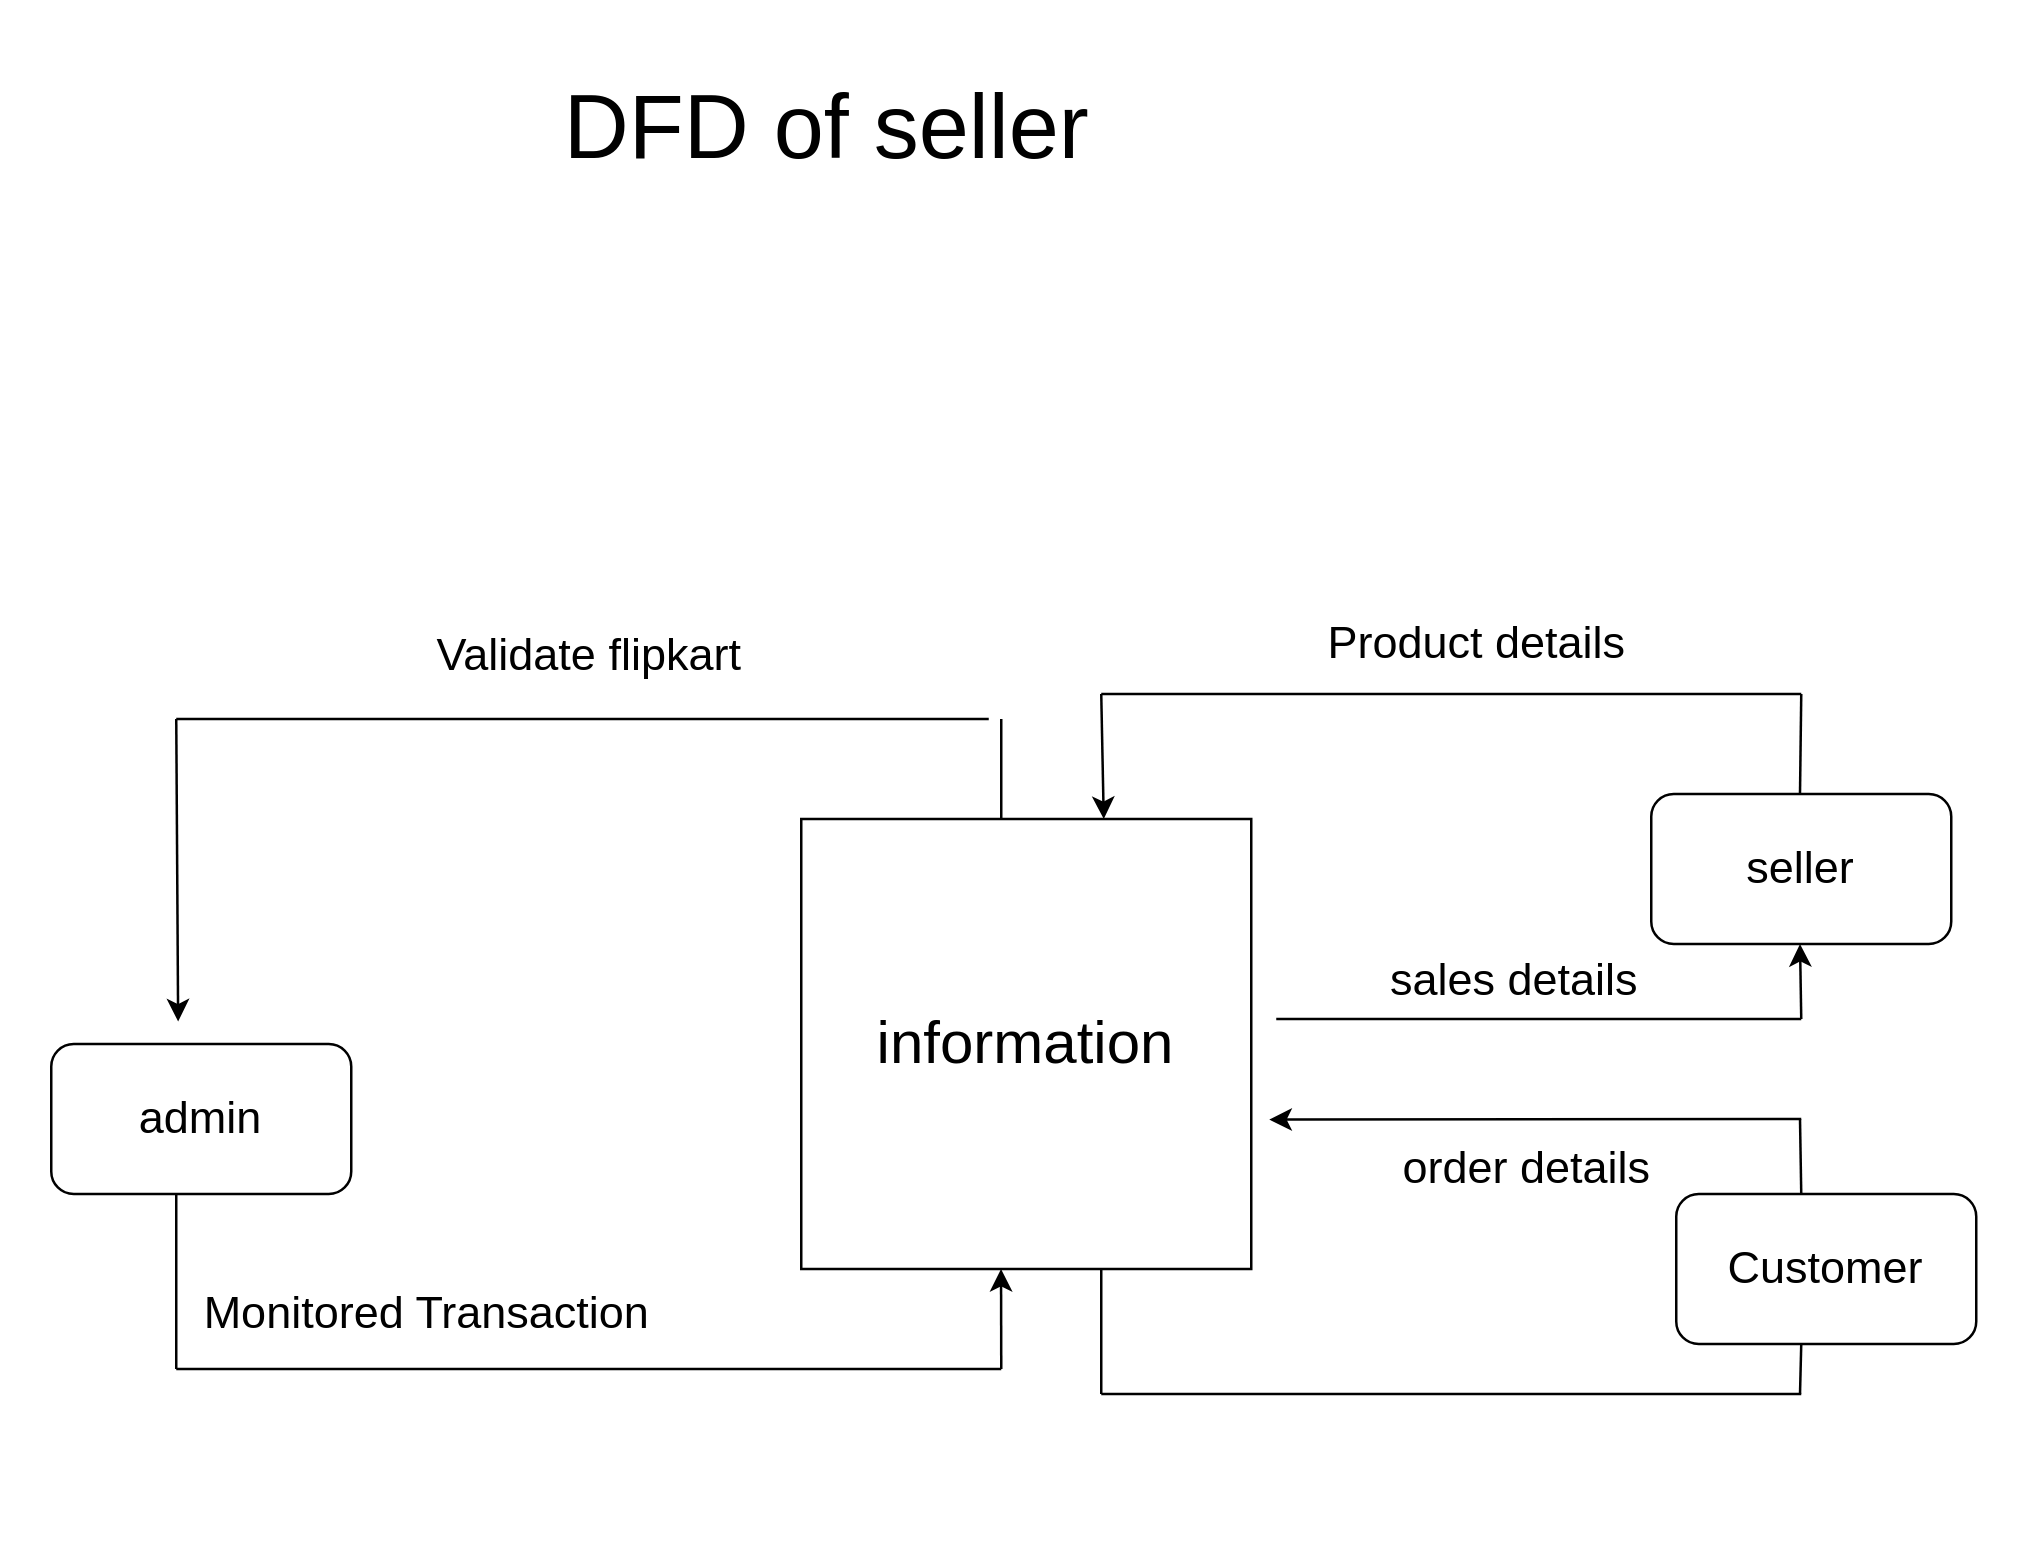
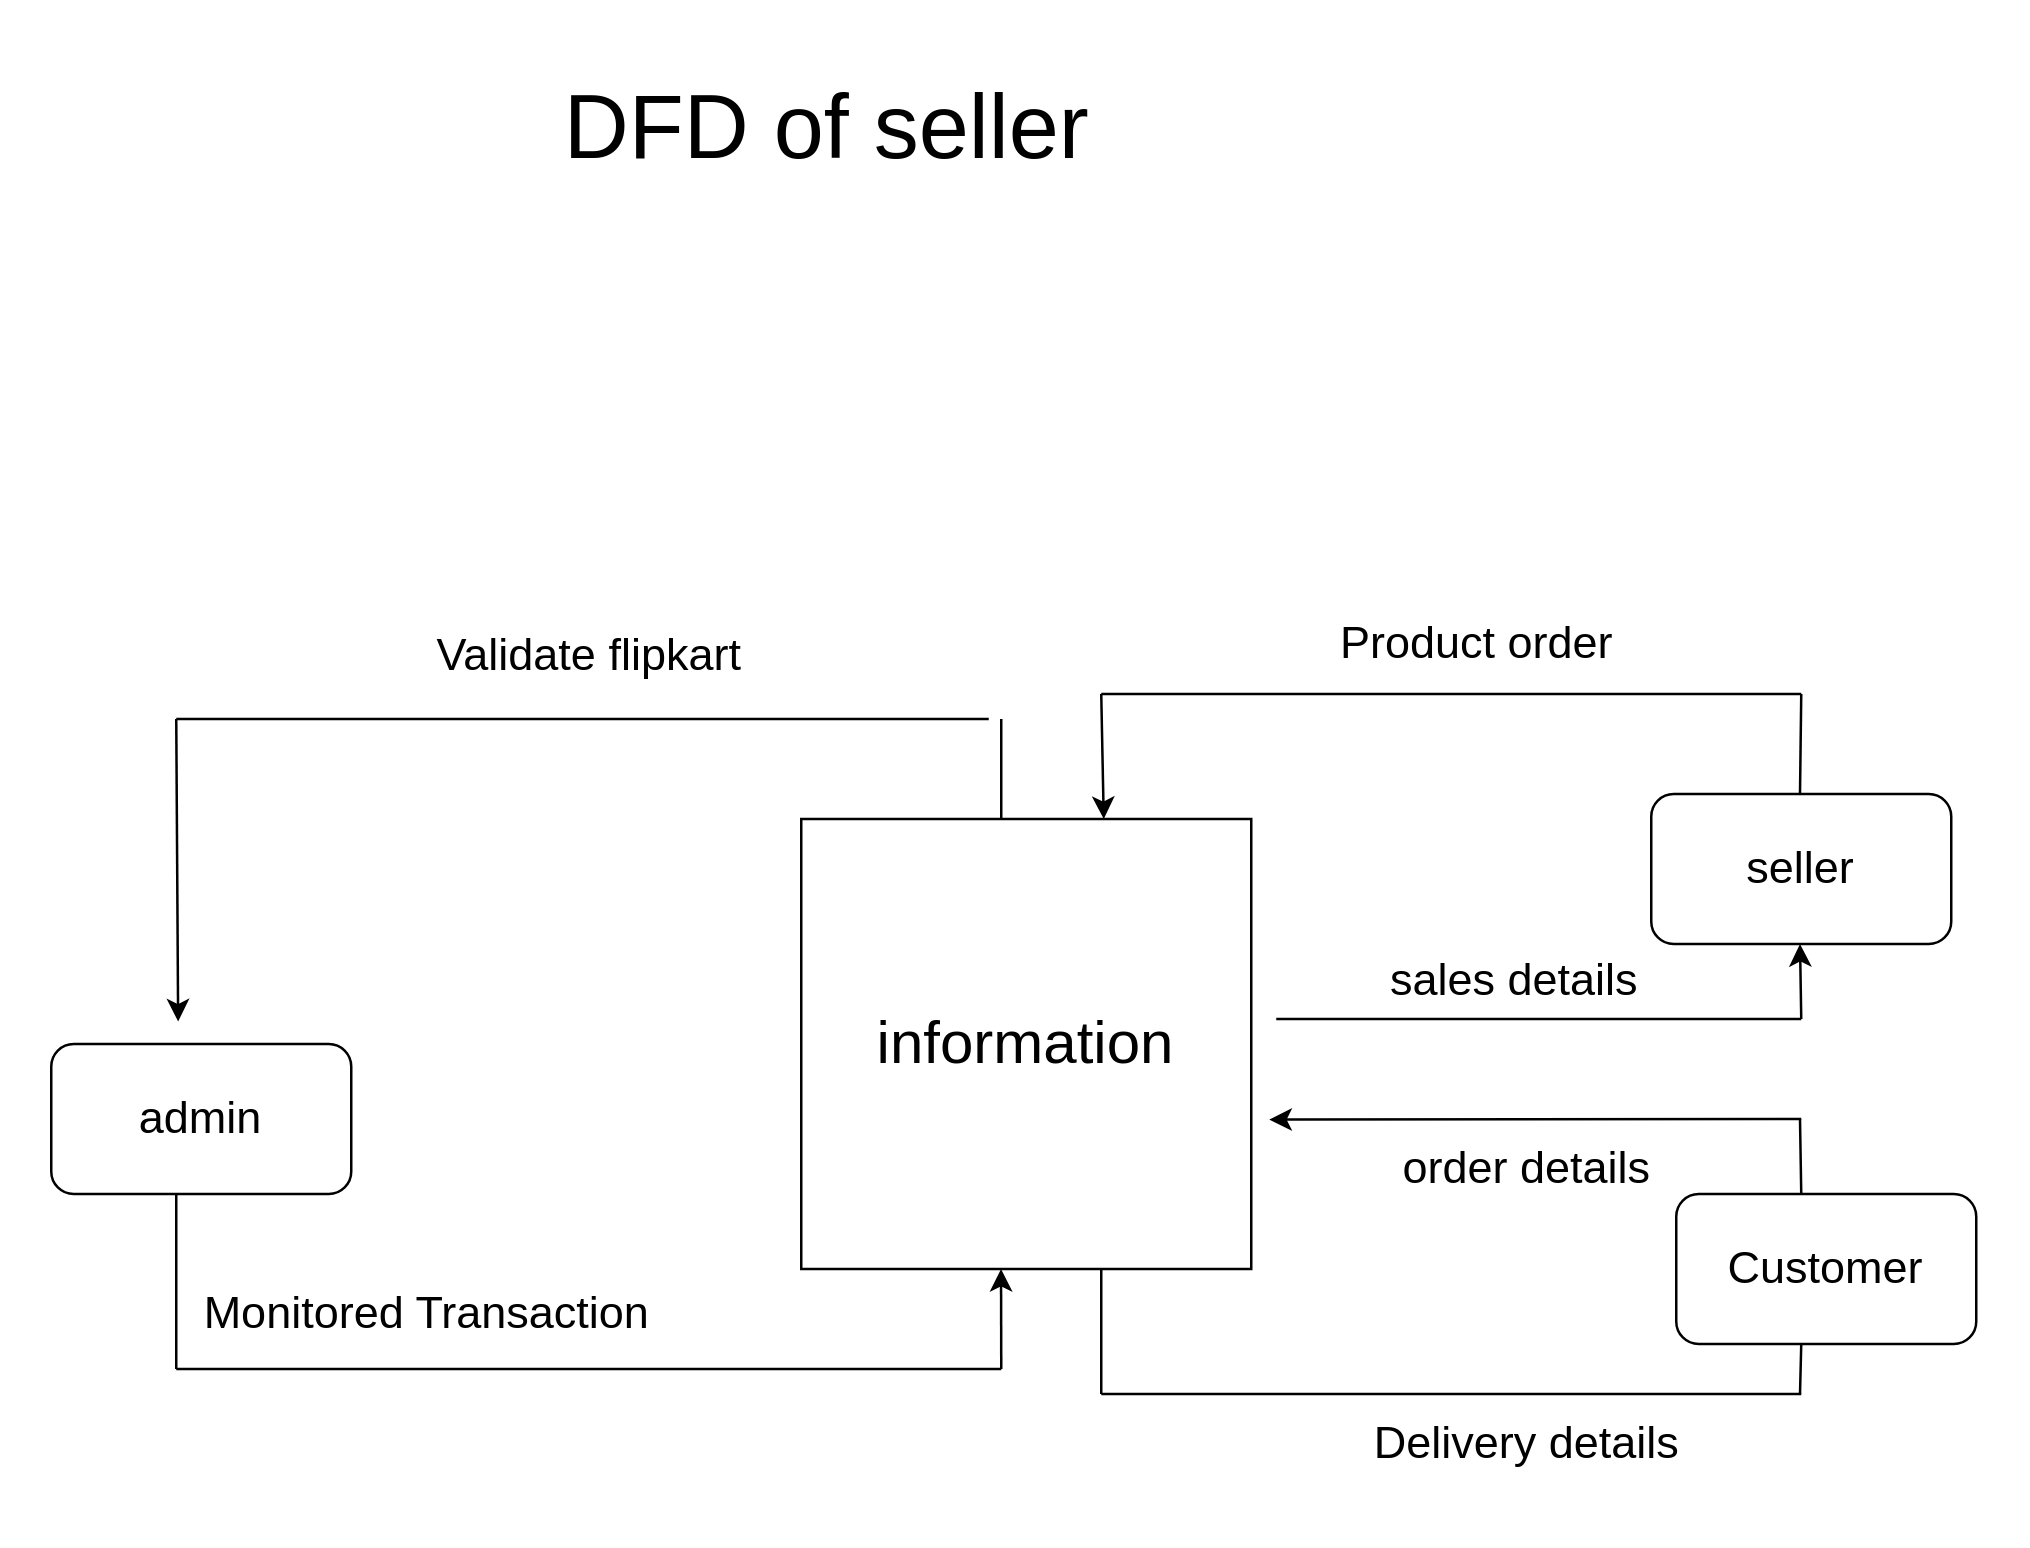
(1478, 644) -> (1478, 644)
none -> (1526, 1444)
